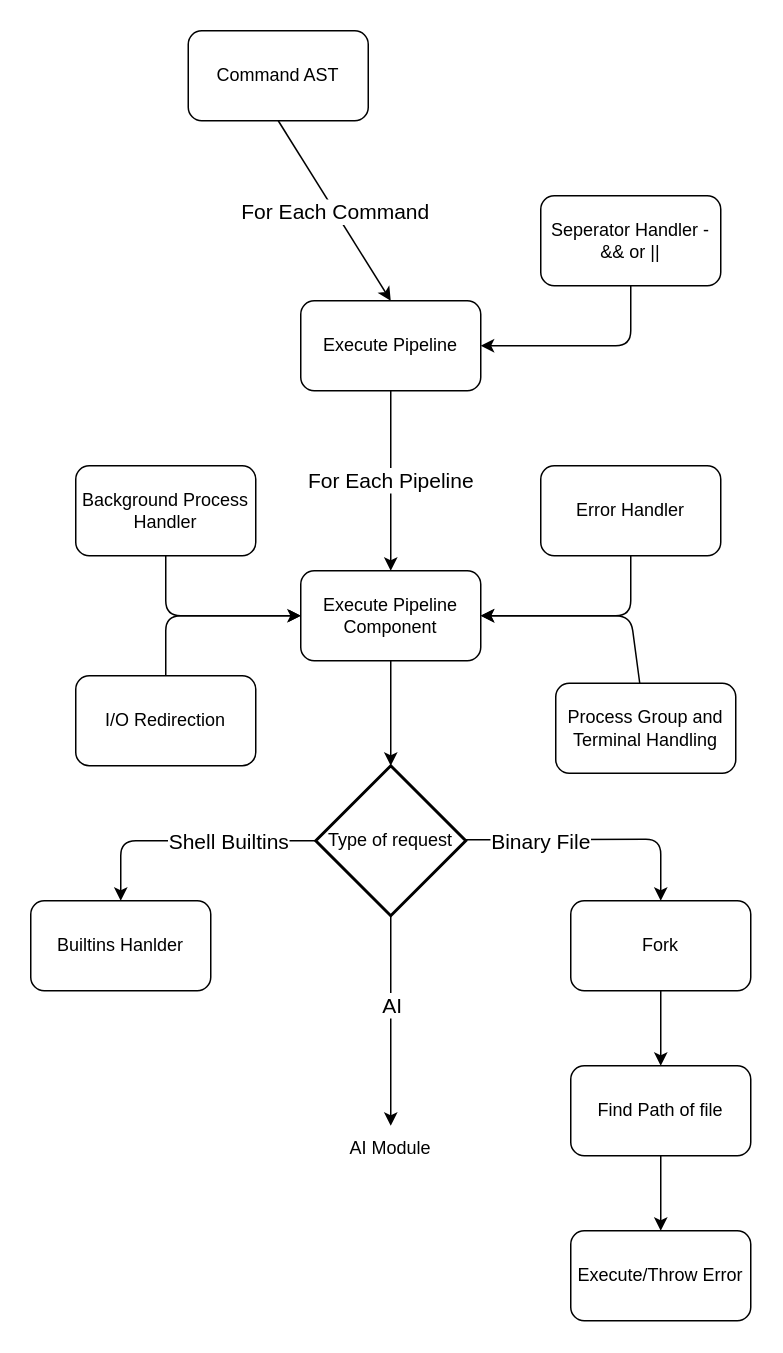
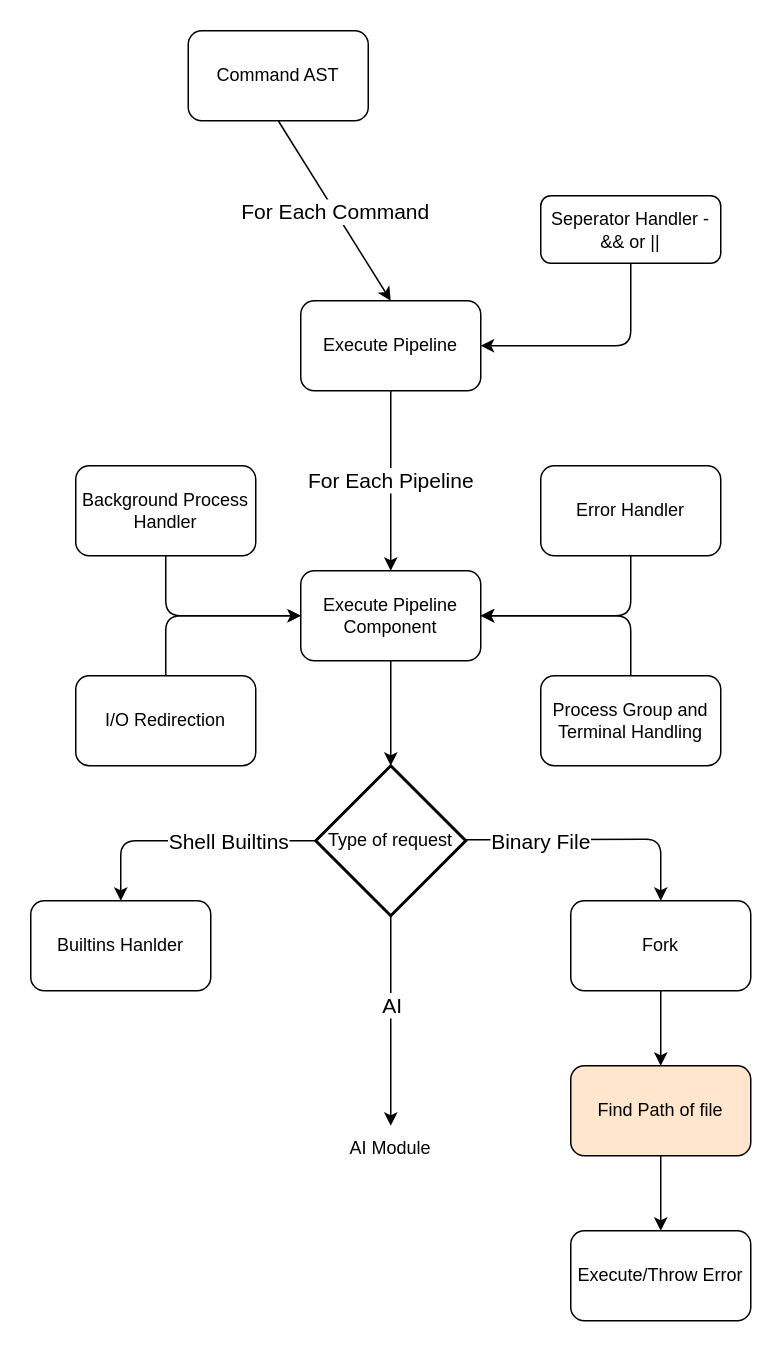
(631, 241) -> (631, 230)
(646, 728) -> (631, 721)
(661, 1111) -> (661, 1111)
